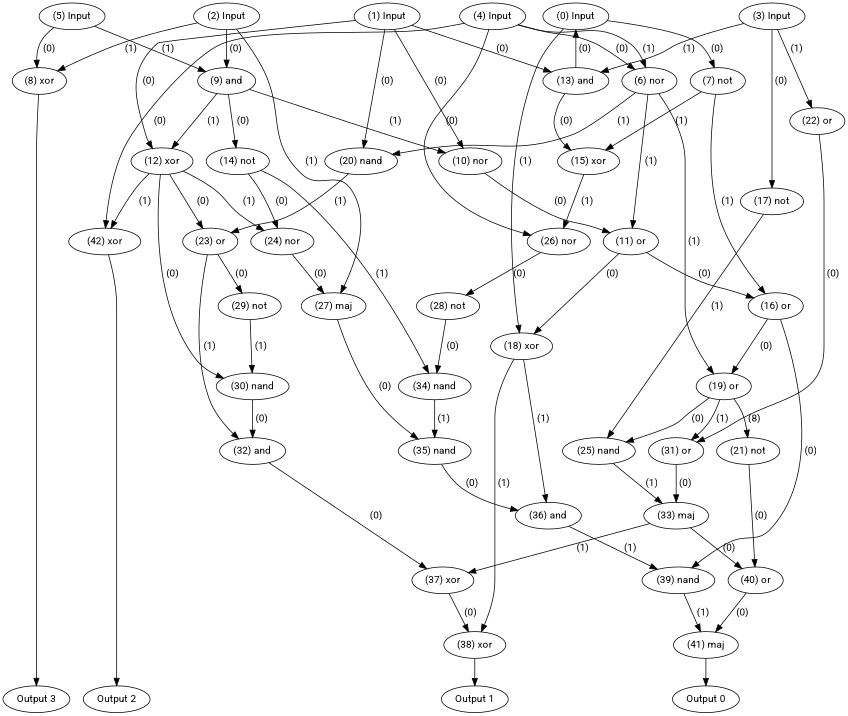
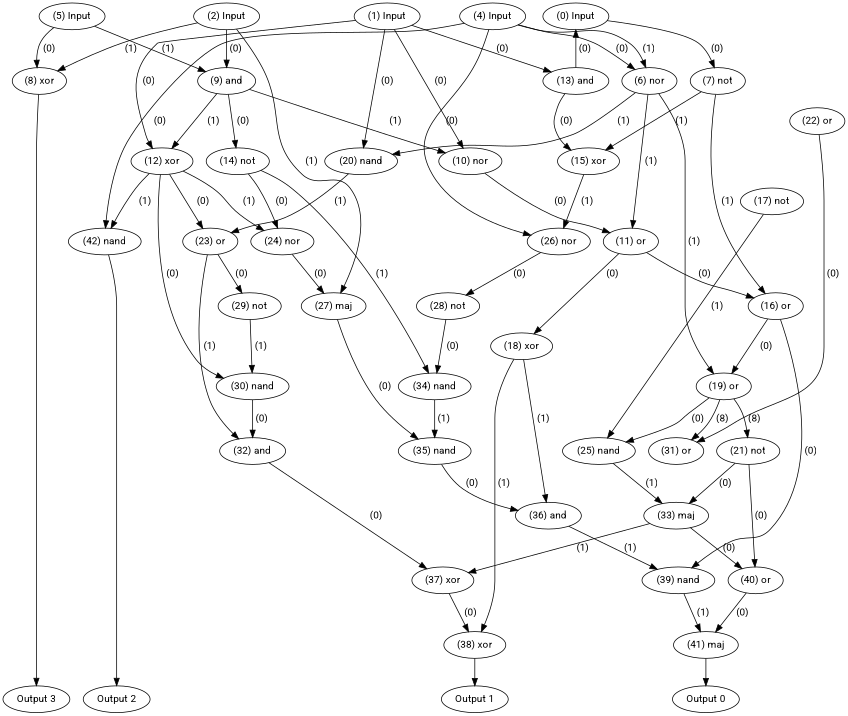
(772, 16) -> none
(514, 172) -> none
(105, 241) -> (105, 241)
(721, 419) -> (721, 419)
(676, 480) -> (715, 481)
